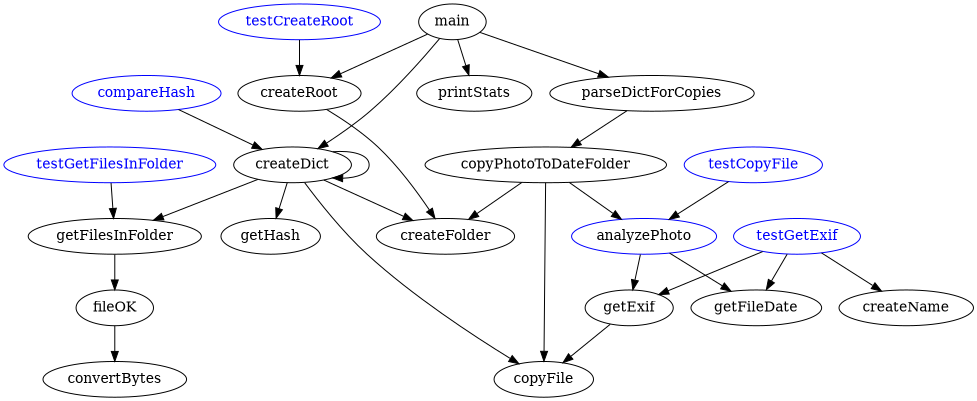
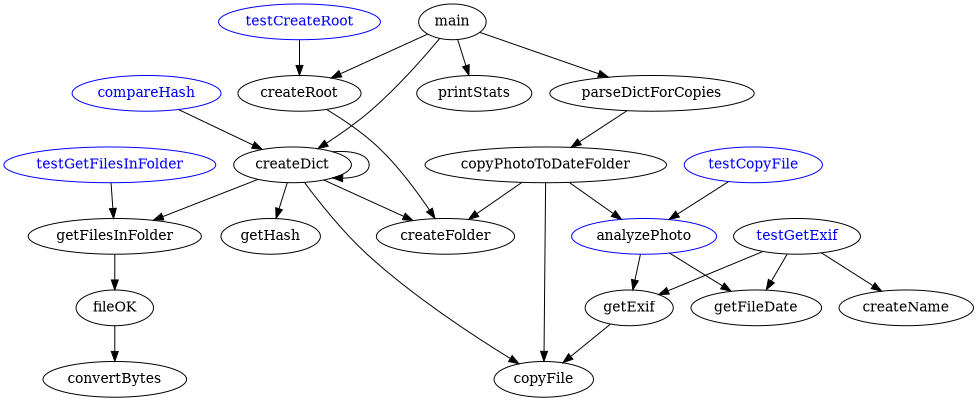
(797, 236) -> (797, 236)
